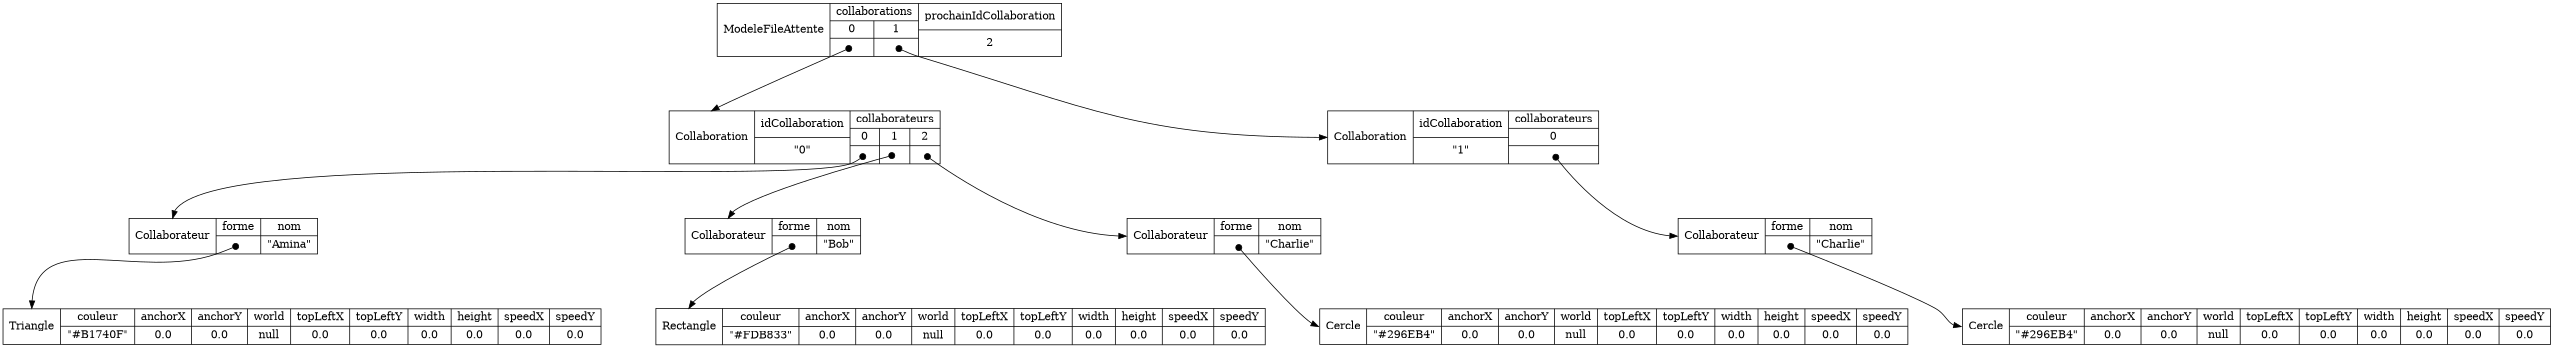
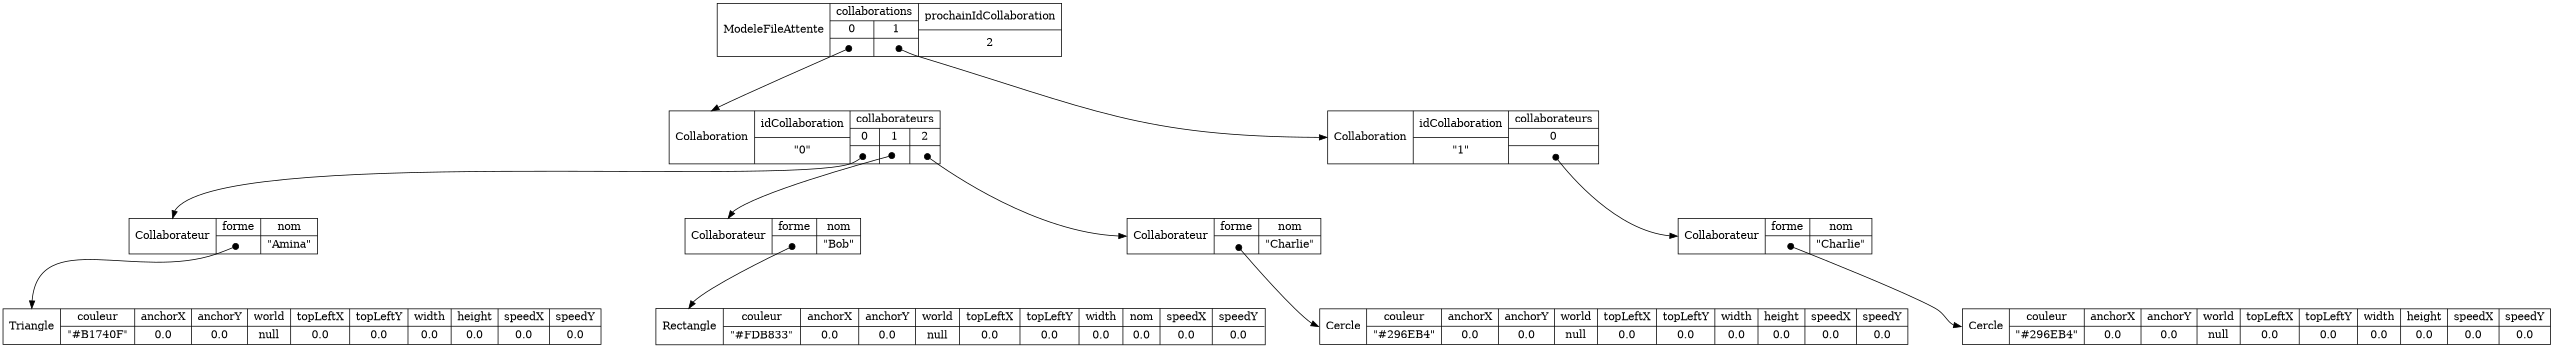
(1139, 317) -> (1141, 317)
